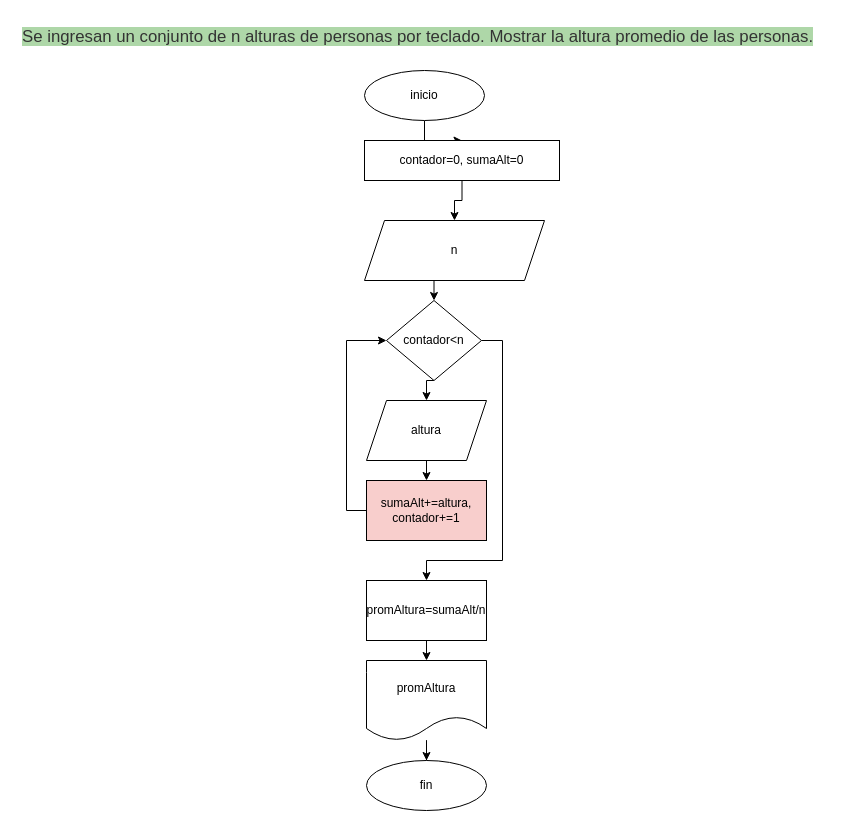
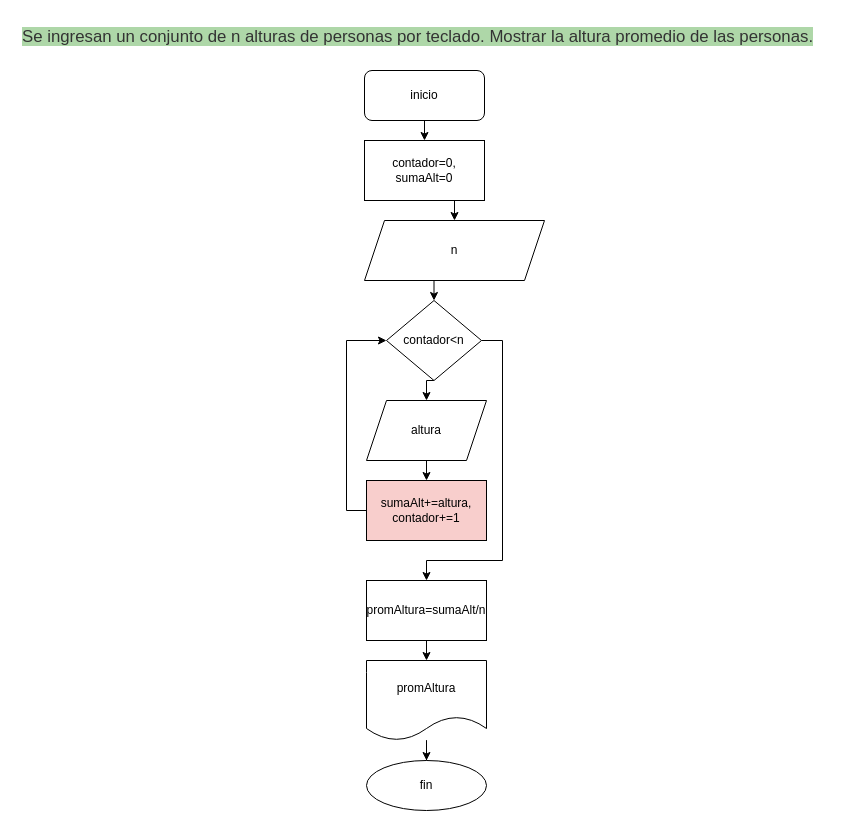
(425, 96) -> (425, 96)
(462, 161) -> (425, 171)
